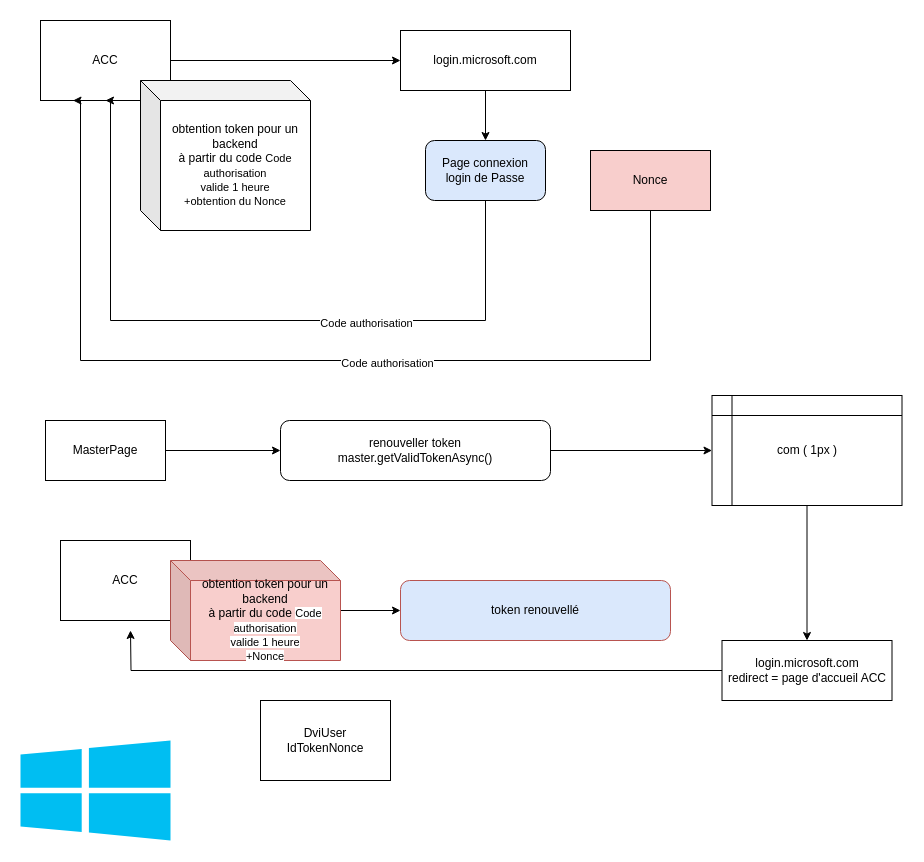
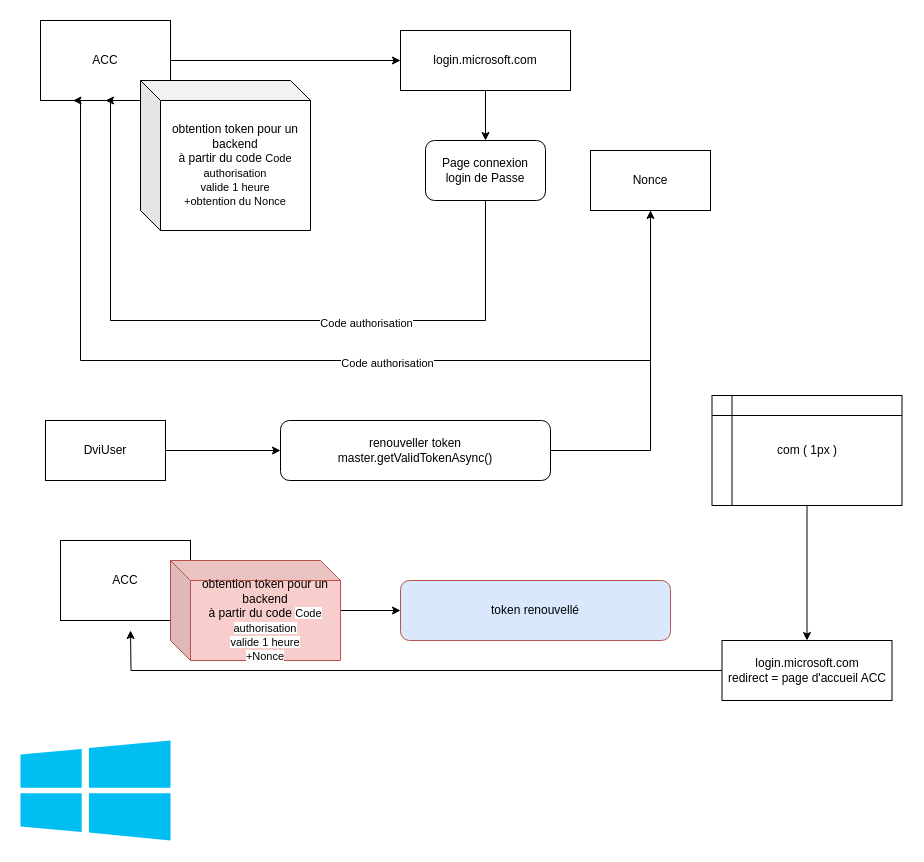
(486, 171) -> (486, 171)
(651, 181) -> (651, 181)
(106, 451) -> (106, 451)
(677, 451) -> (651, 408)
(326, 741) -> none
